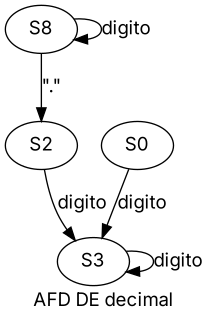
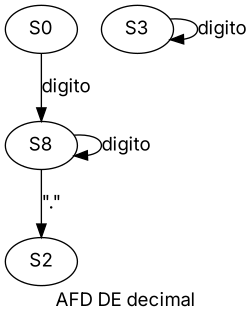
(118, 197) -> (41, 81)
(52, 201) -> none
